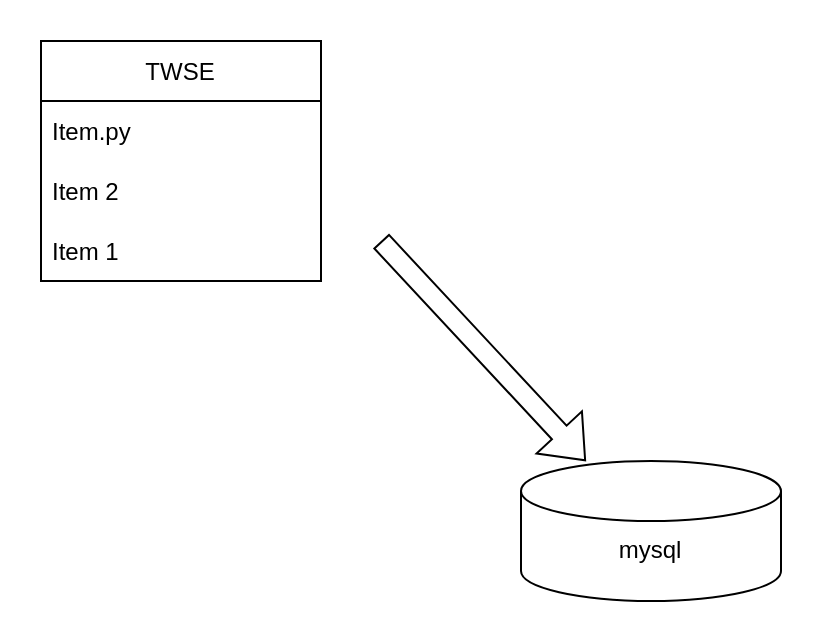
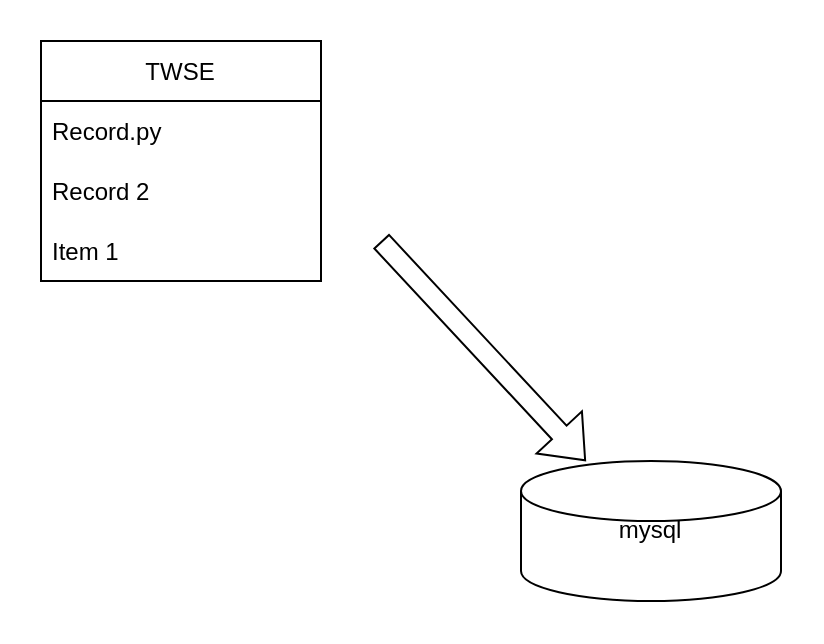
(96, 132) -> (109, 132)
(89, 192) -> (103, 192)
(651, 551) -> (651, 531)
